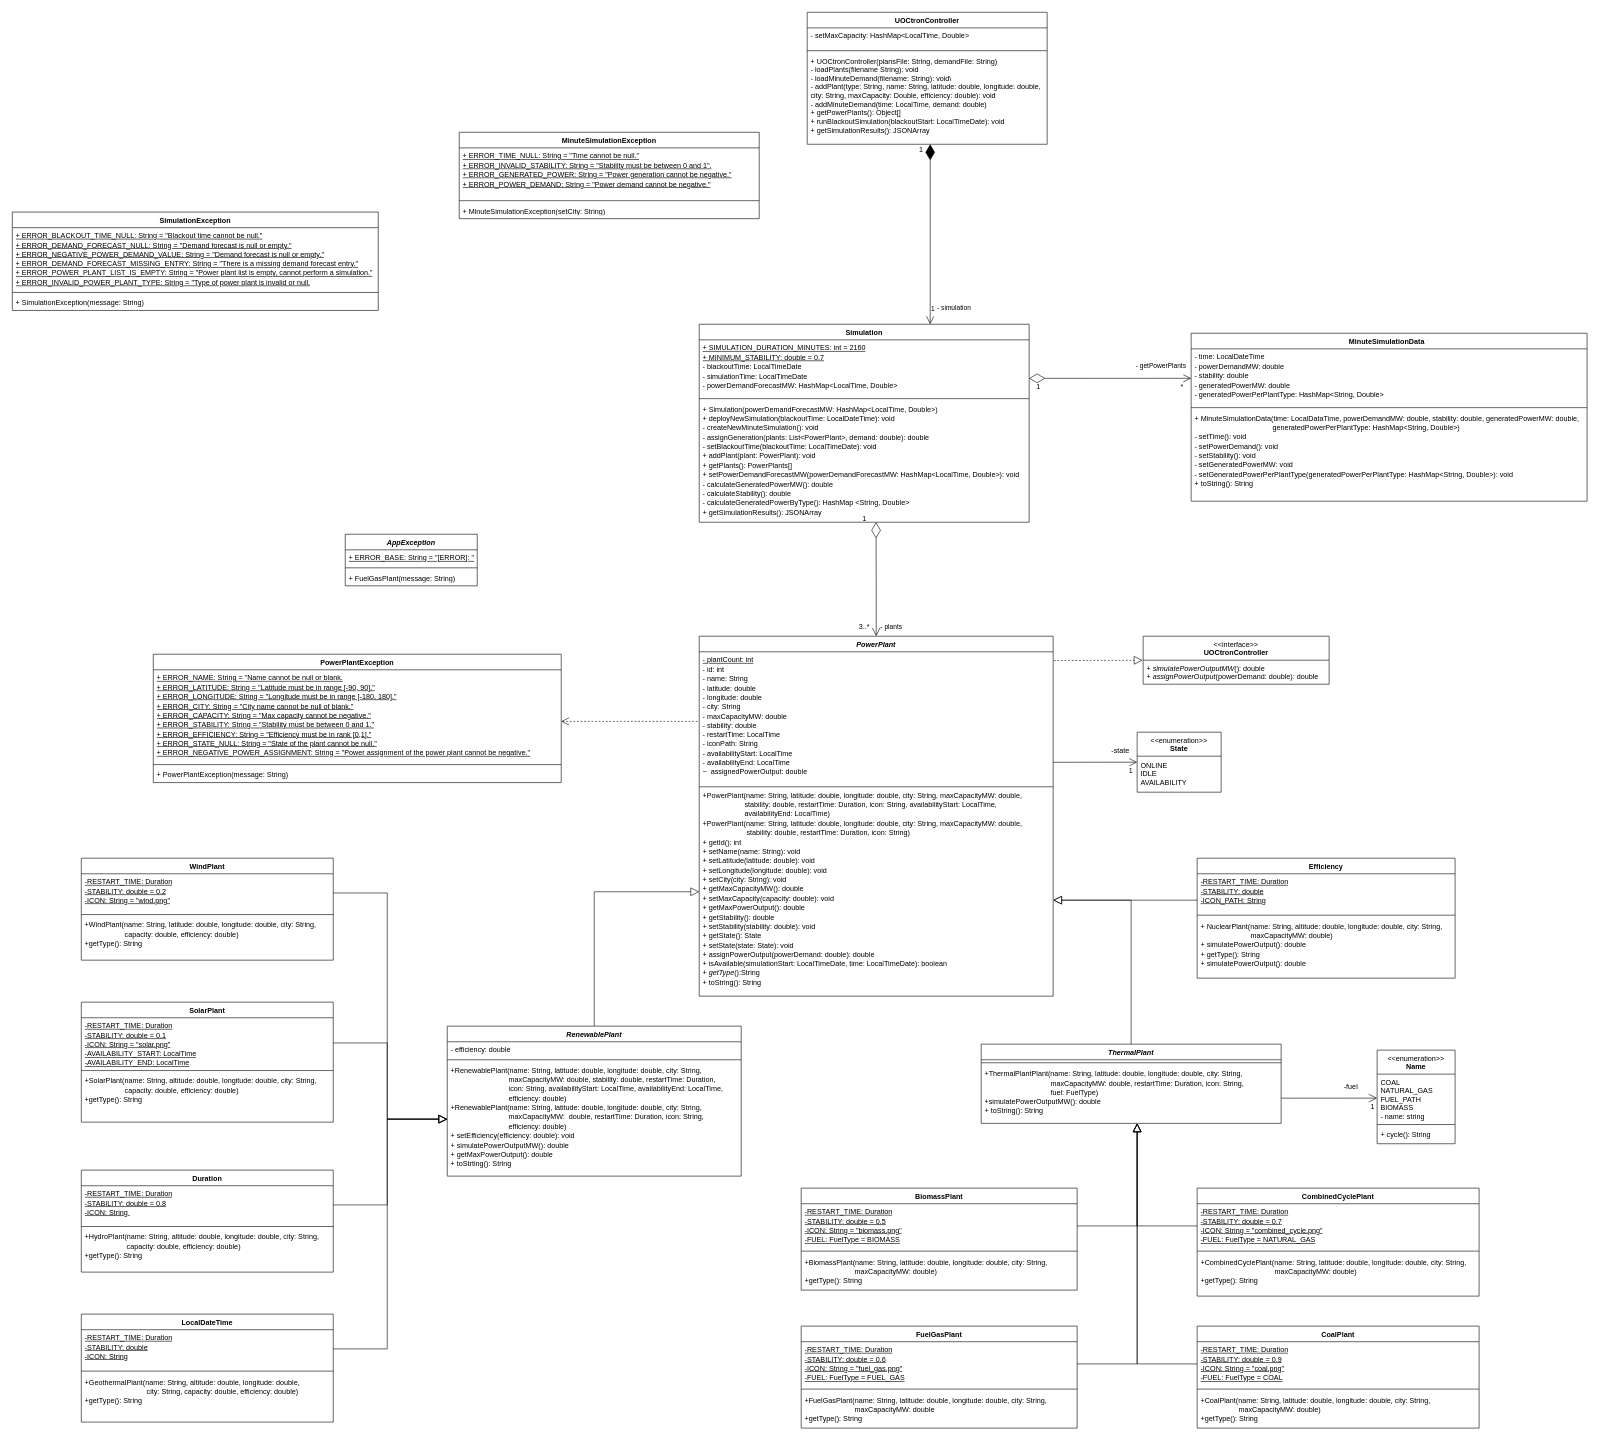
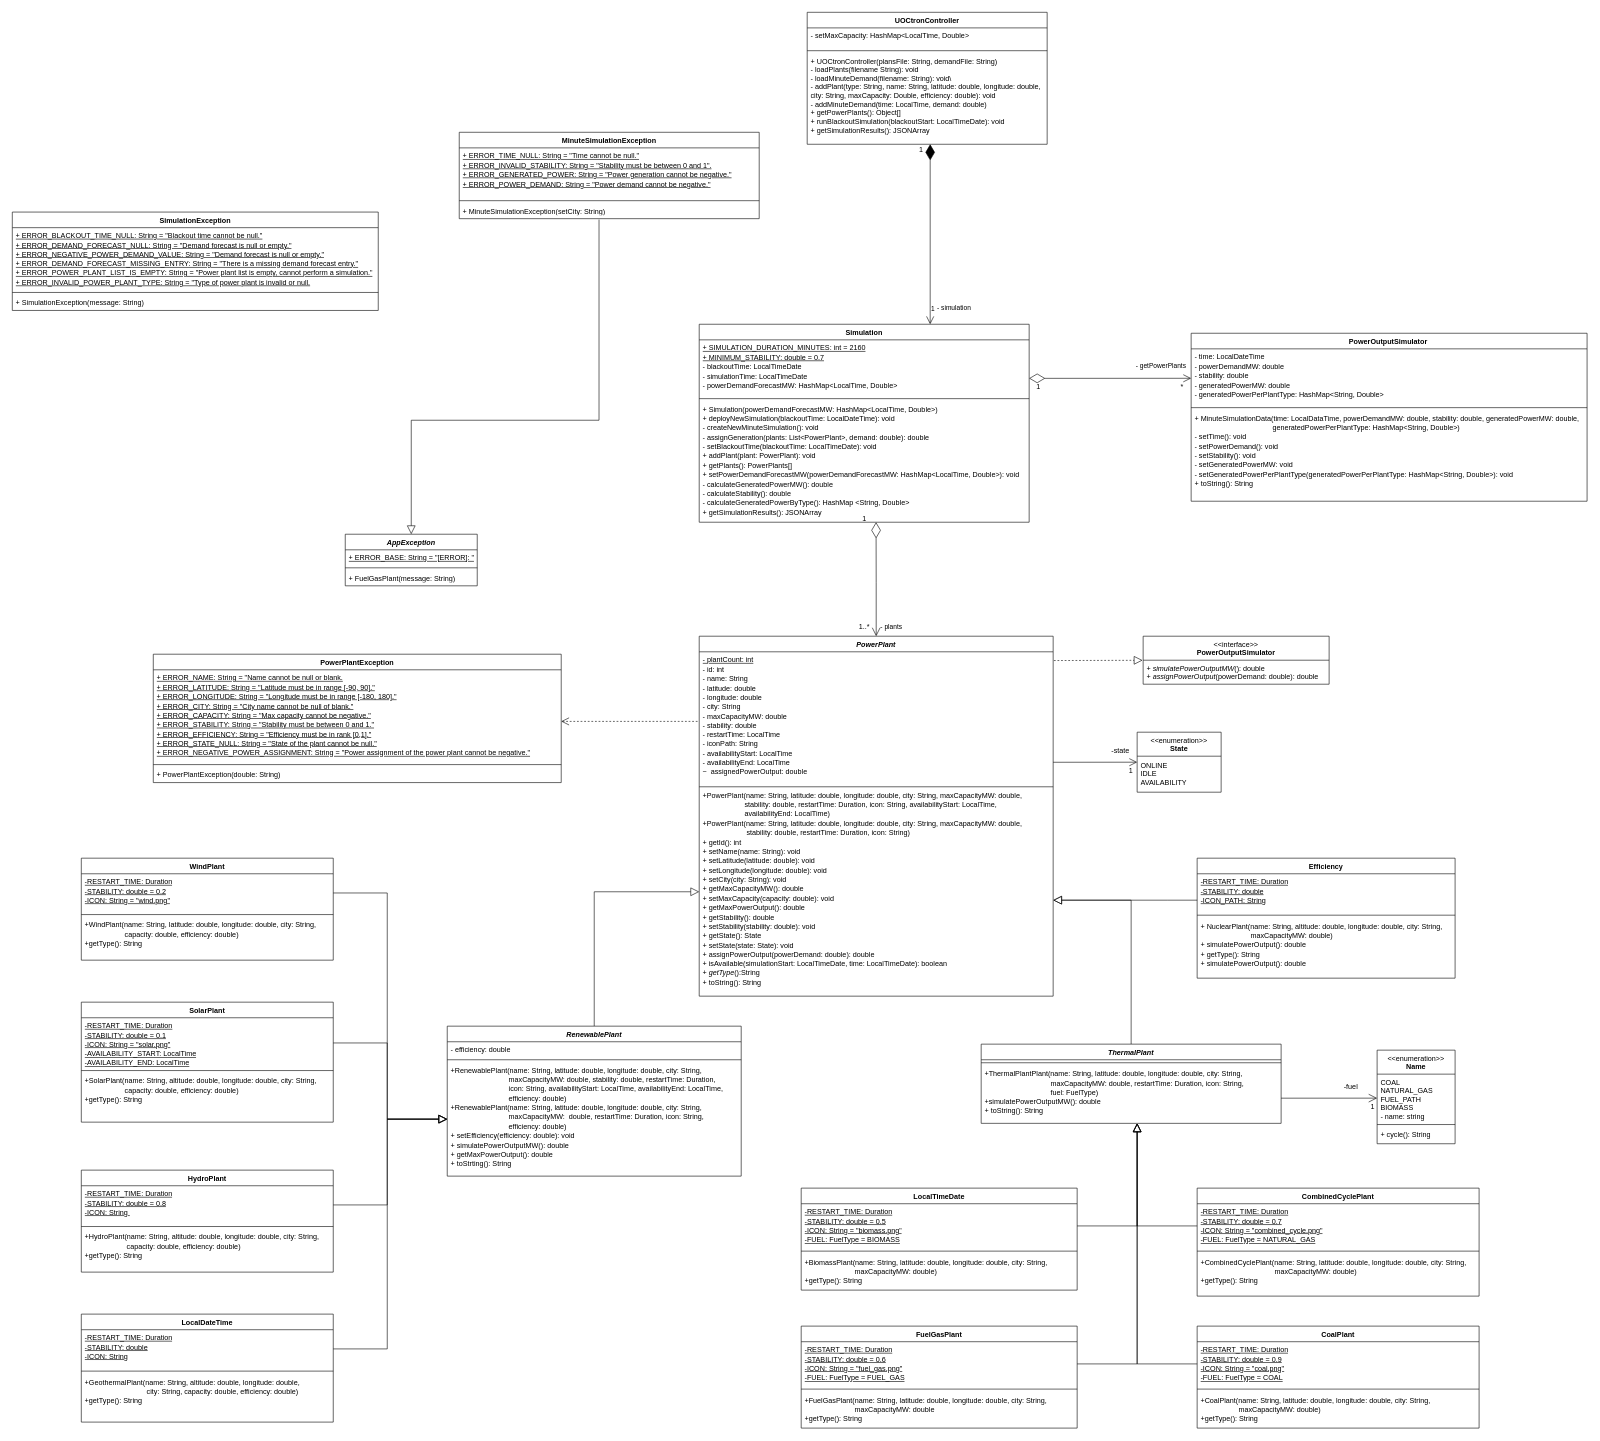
(1389, 342) -> (1389, 342)
none -> (454, 420)
(865, 627) -> (865, 627)
(1236, 649) -> (1236, 649)
(228, 776) -> (225, 776)
(207, 1179) -> (207, 1179)
(939, 1197) -> (939, 1197)
